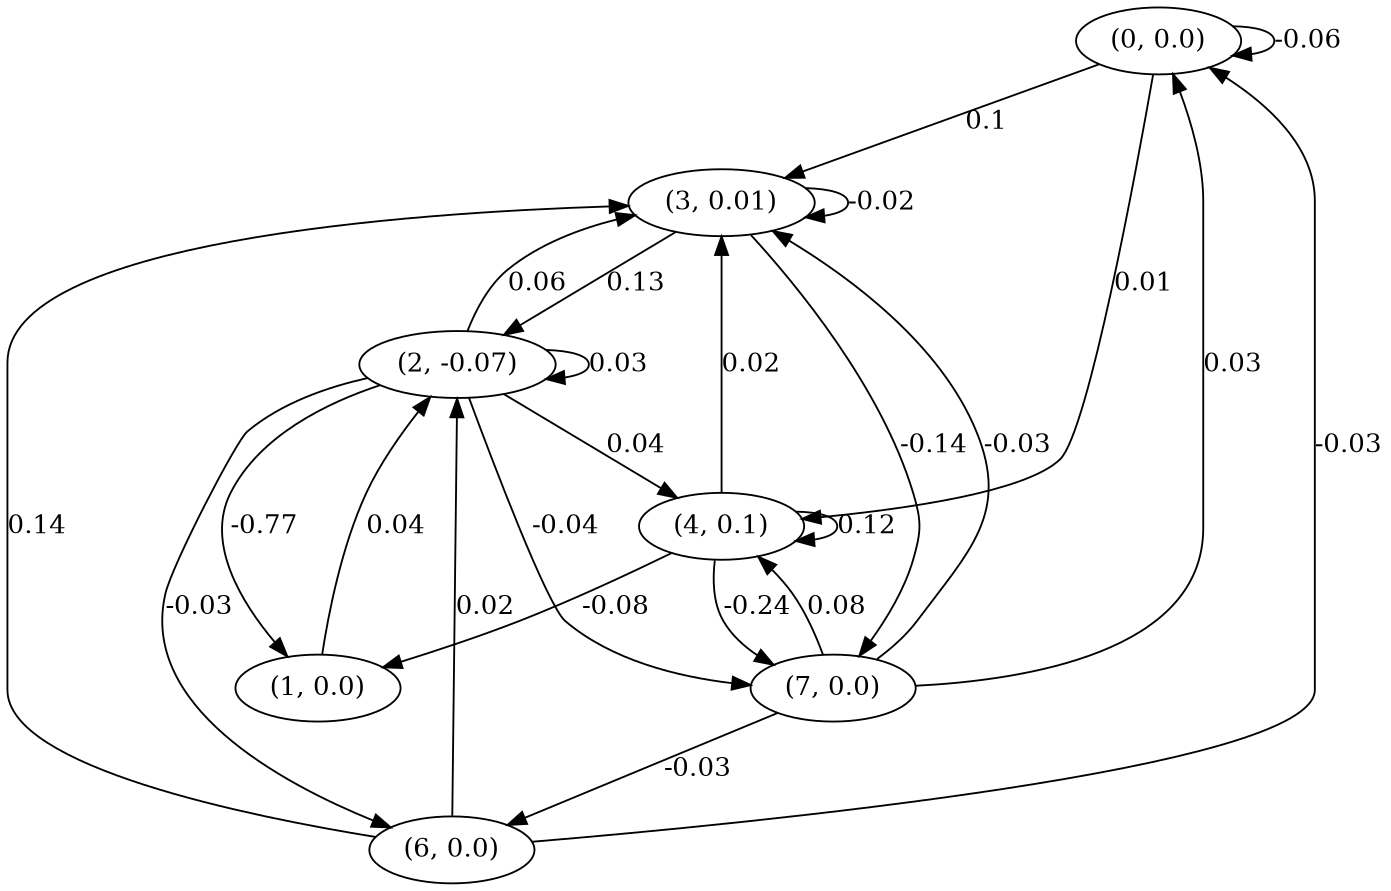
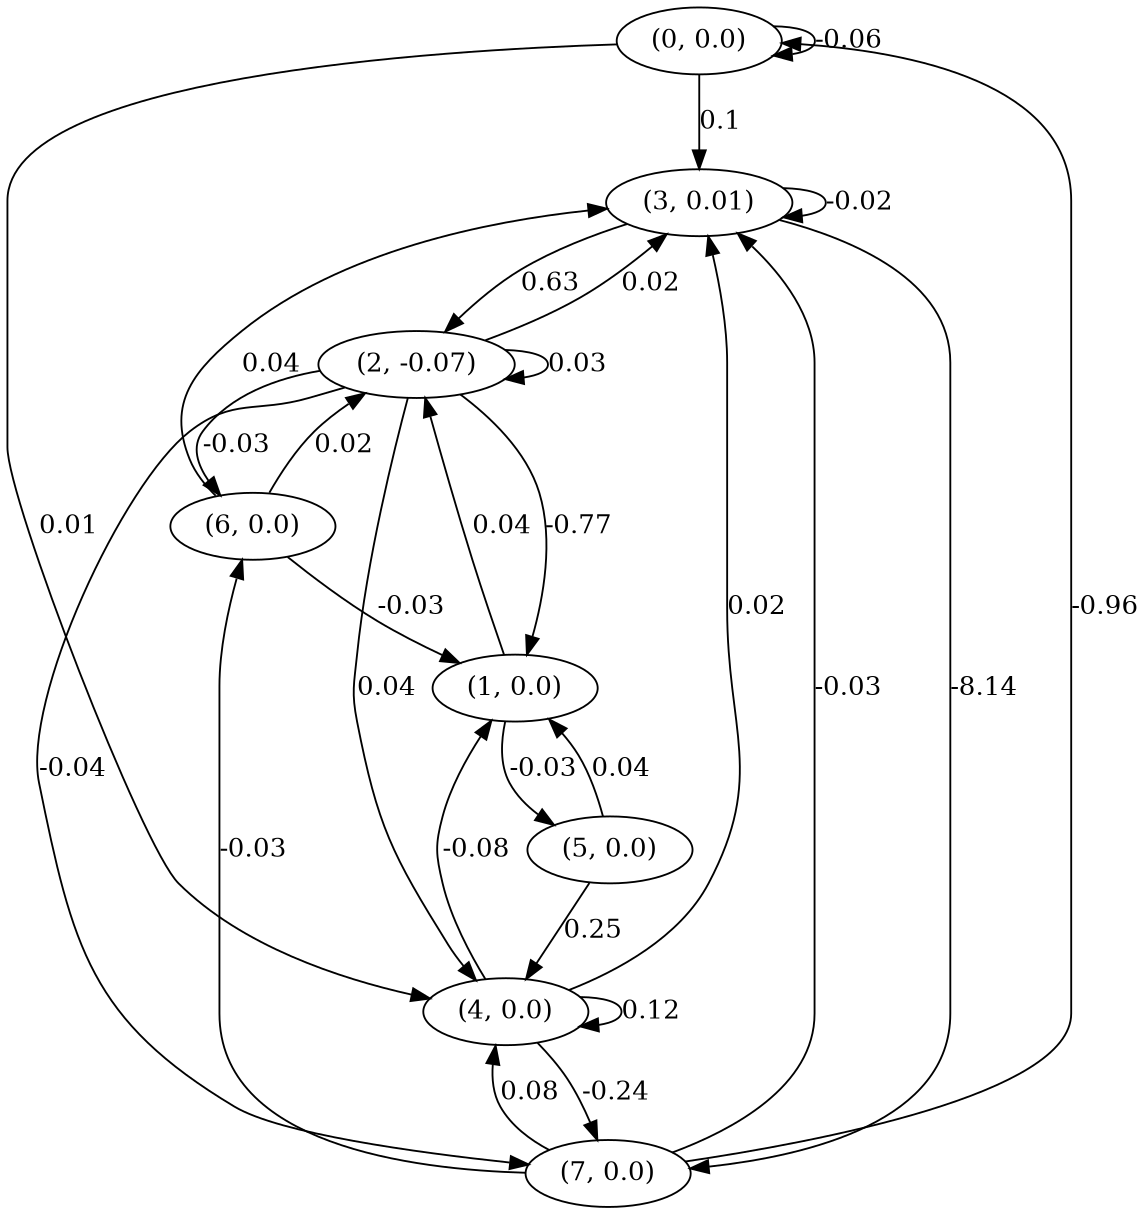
(537, 284) -> (651, 284)
(636, 284) -> (550, 284)
(1233, 365) -> (1106, 607)
(935, 445) -> (985, 688)
(37, 526) -> (272, 365)
(722, 526) -> (506, 1012)
(1251, 734) -> (350, 604)
none -> (610, 850)
